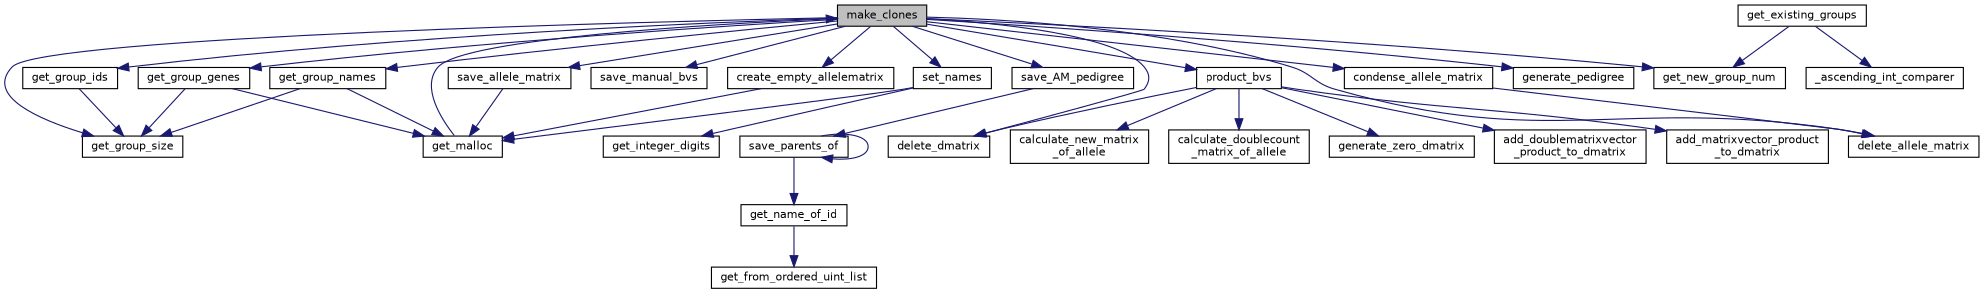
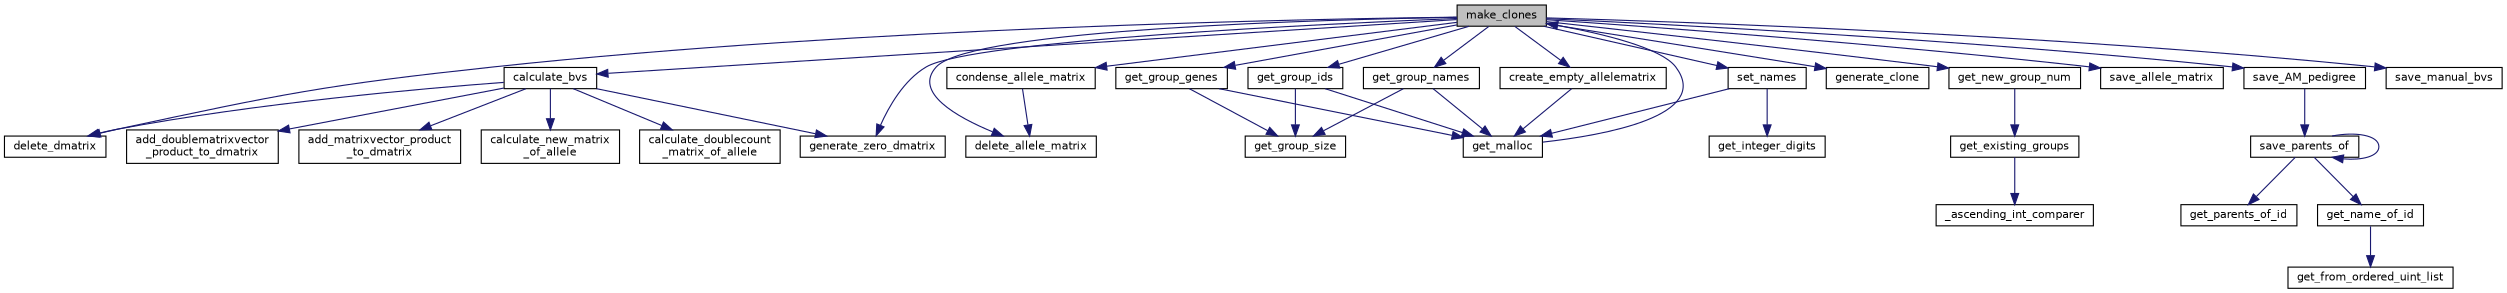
(366, 33) -> (1153, 35)
(1766, 43) -> (2015, 107)
(1239, 78) -> (550, 78)
(1574, 78) -> (1878, 78)
(489, 108) -> (1394, 111)
none -> (2239, 215)
